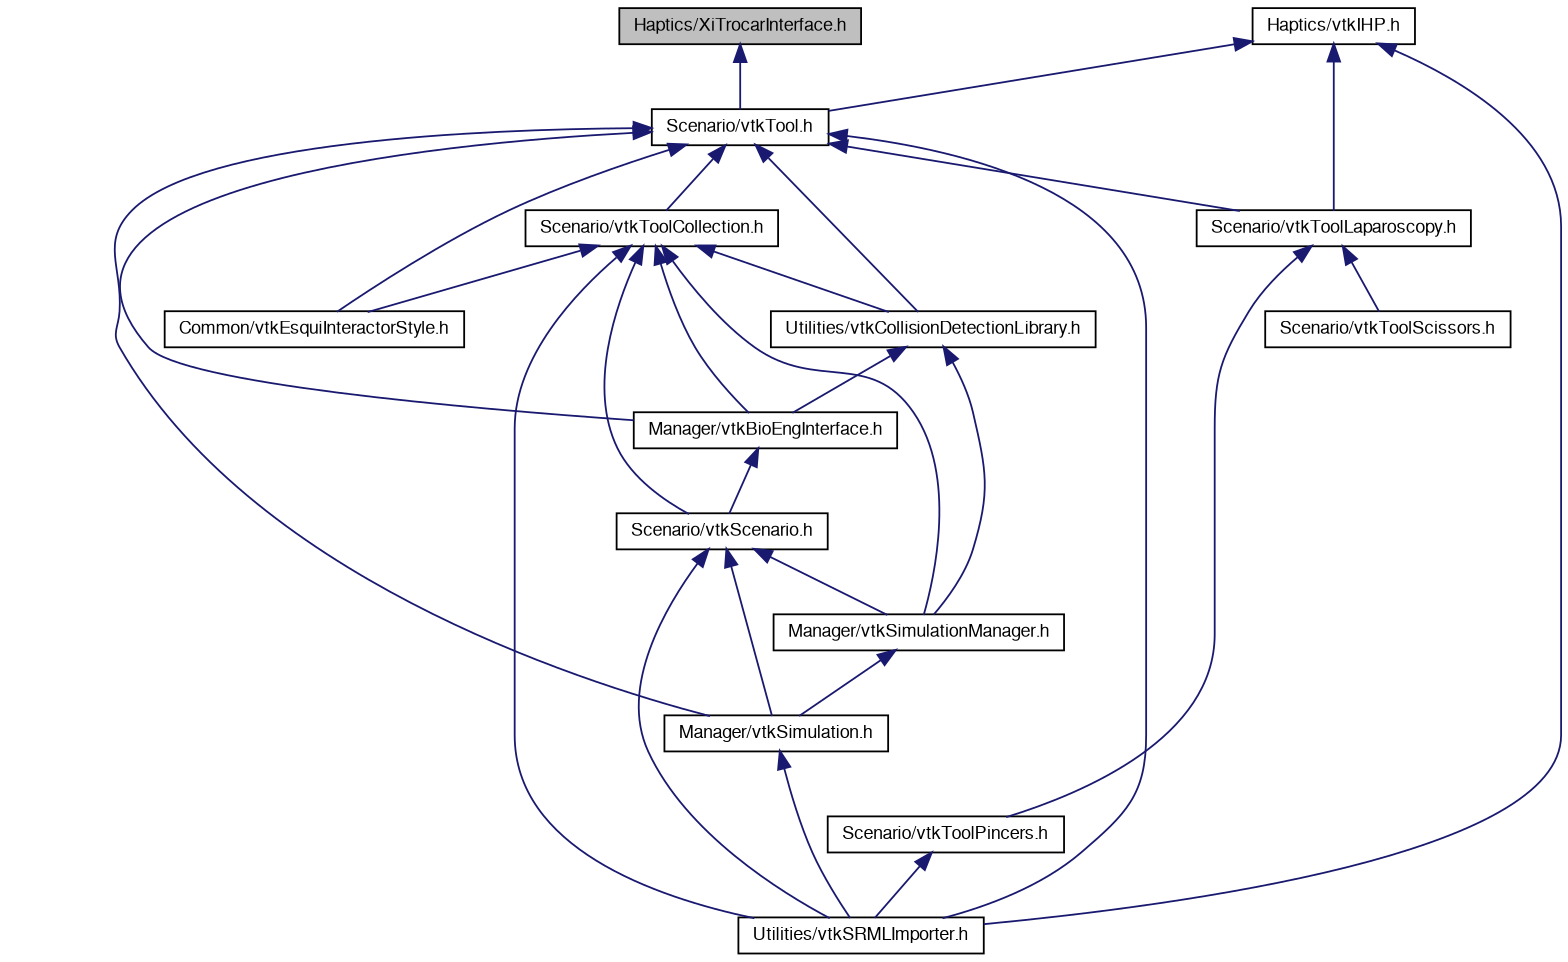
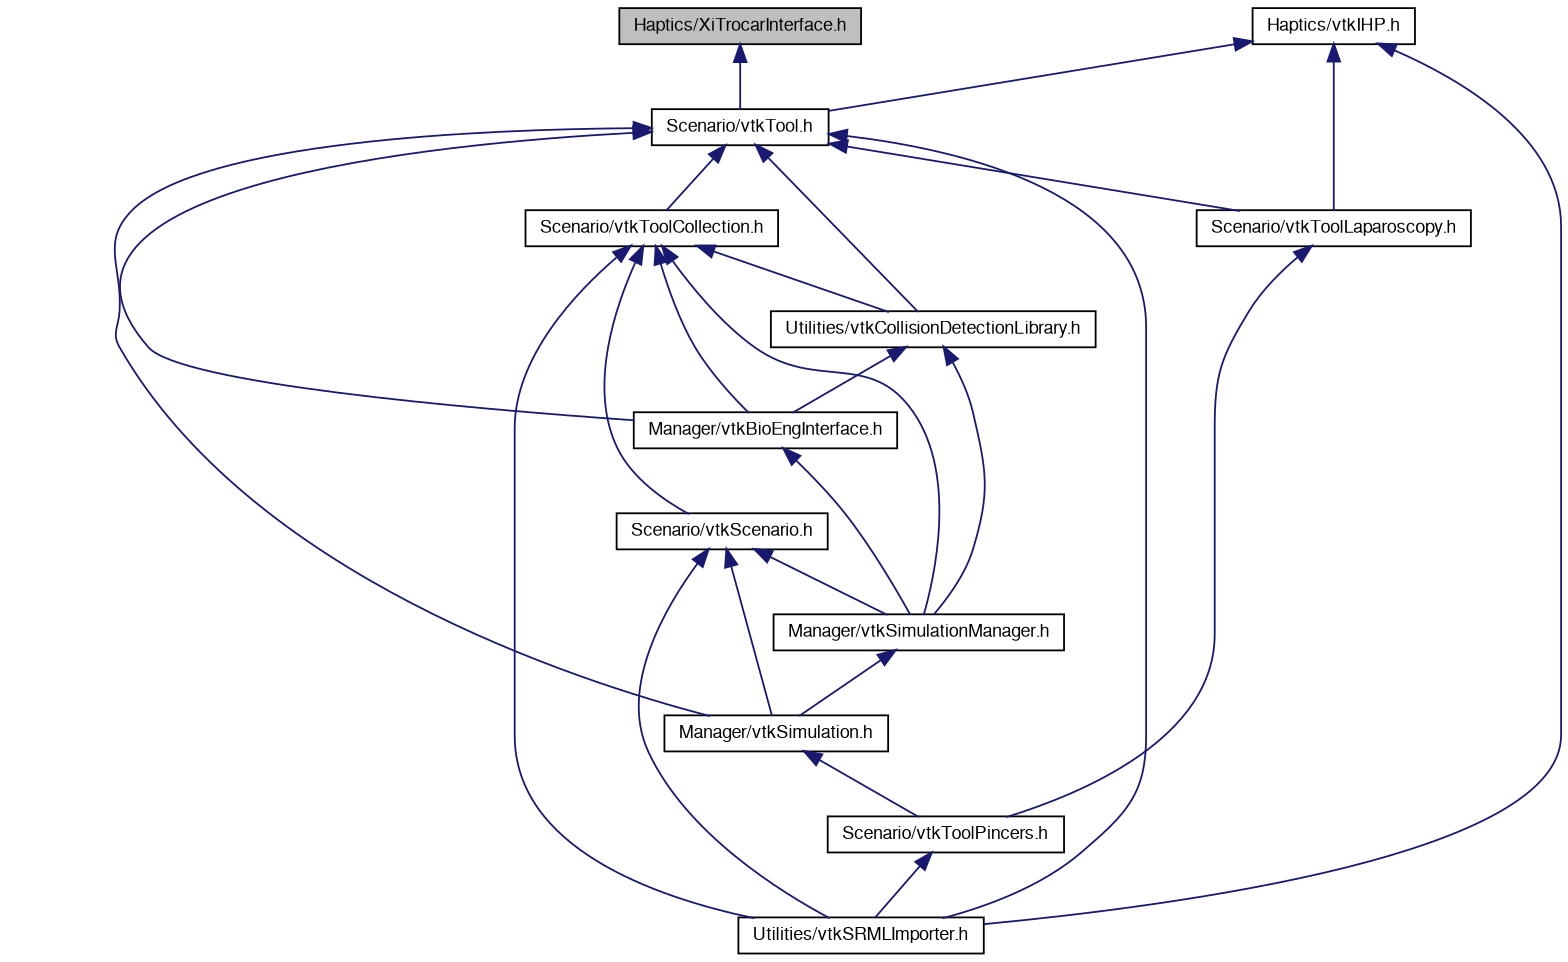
(314, 329) -> none
(1388, 329) -> none
(740, 489) -> (859, 533)
(810, 847) -> (869, 789)
